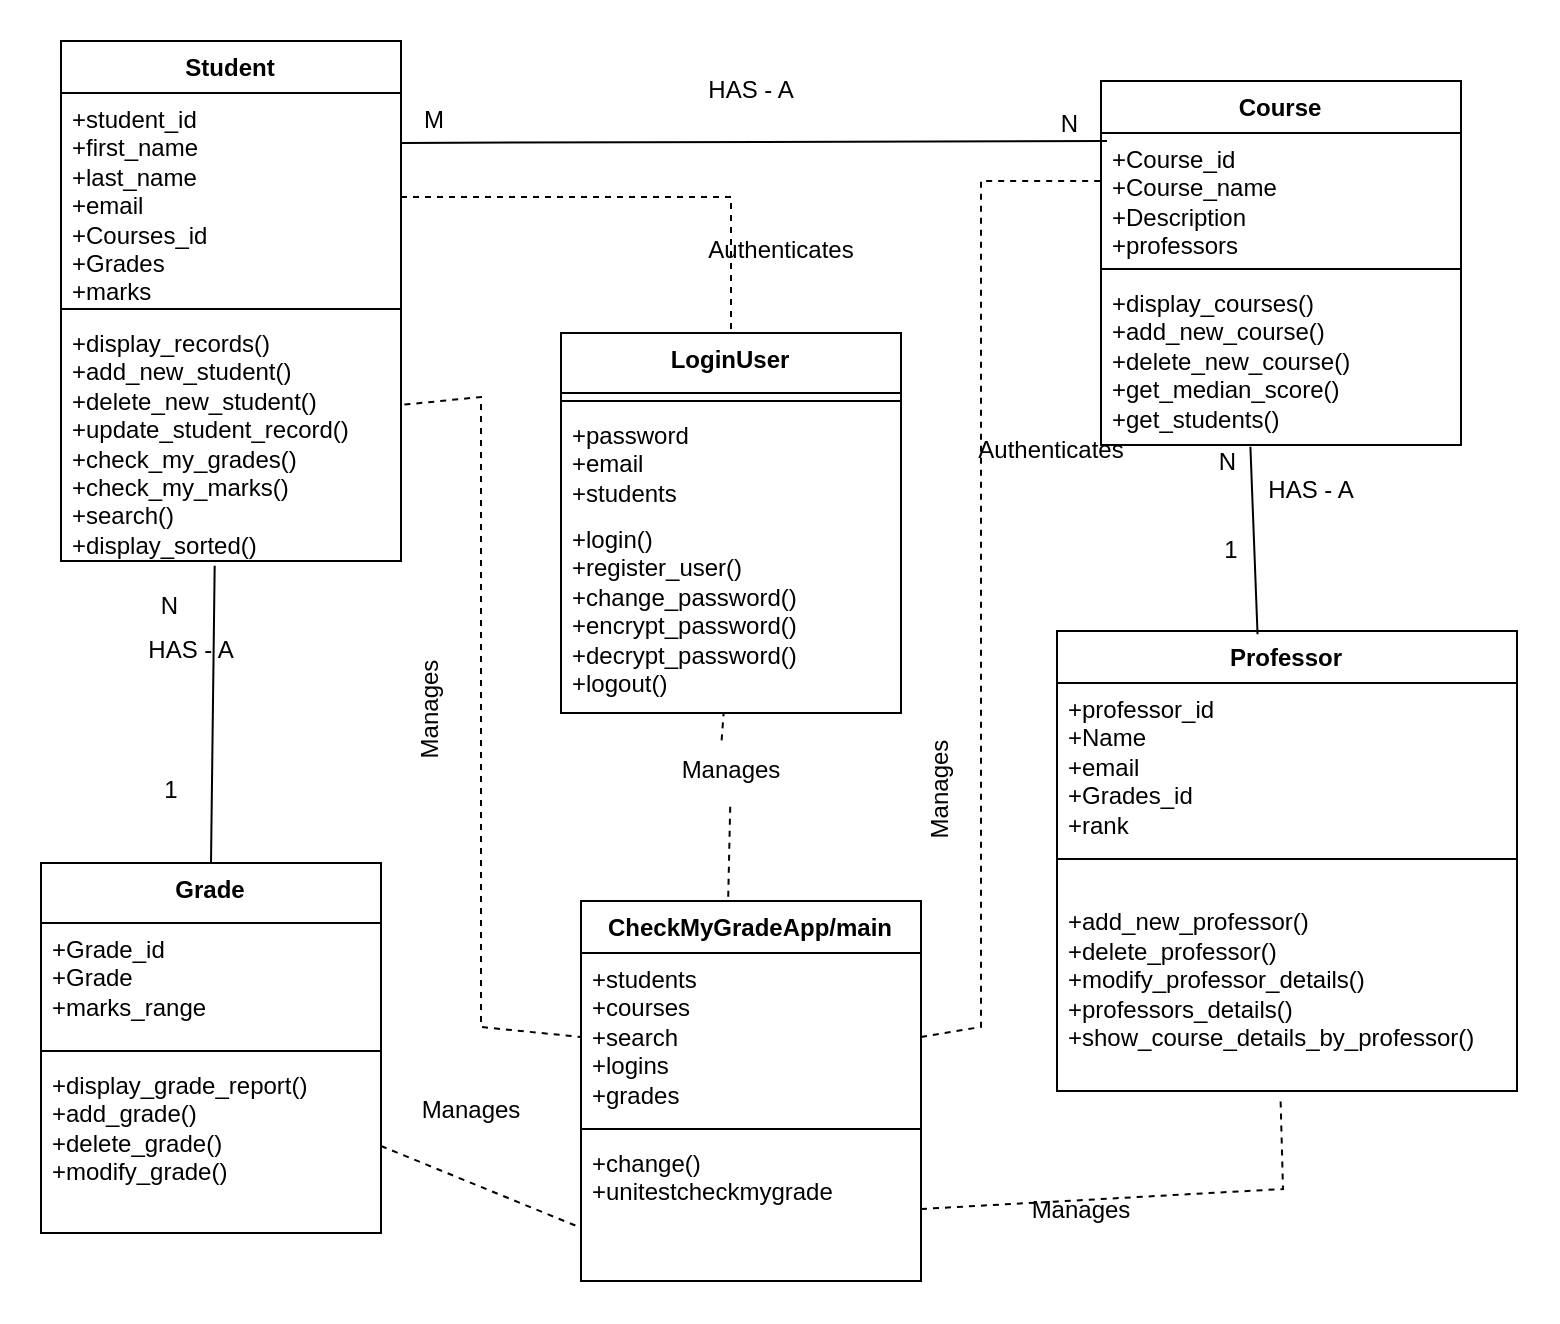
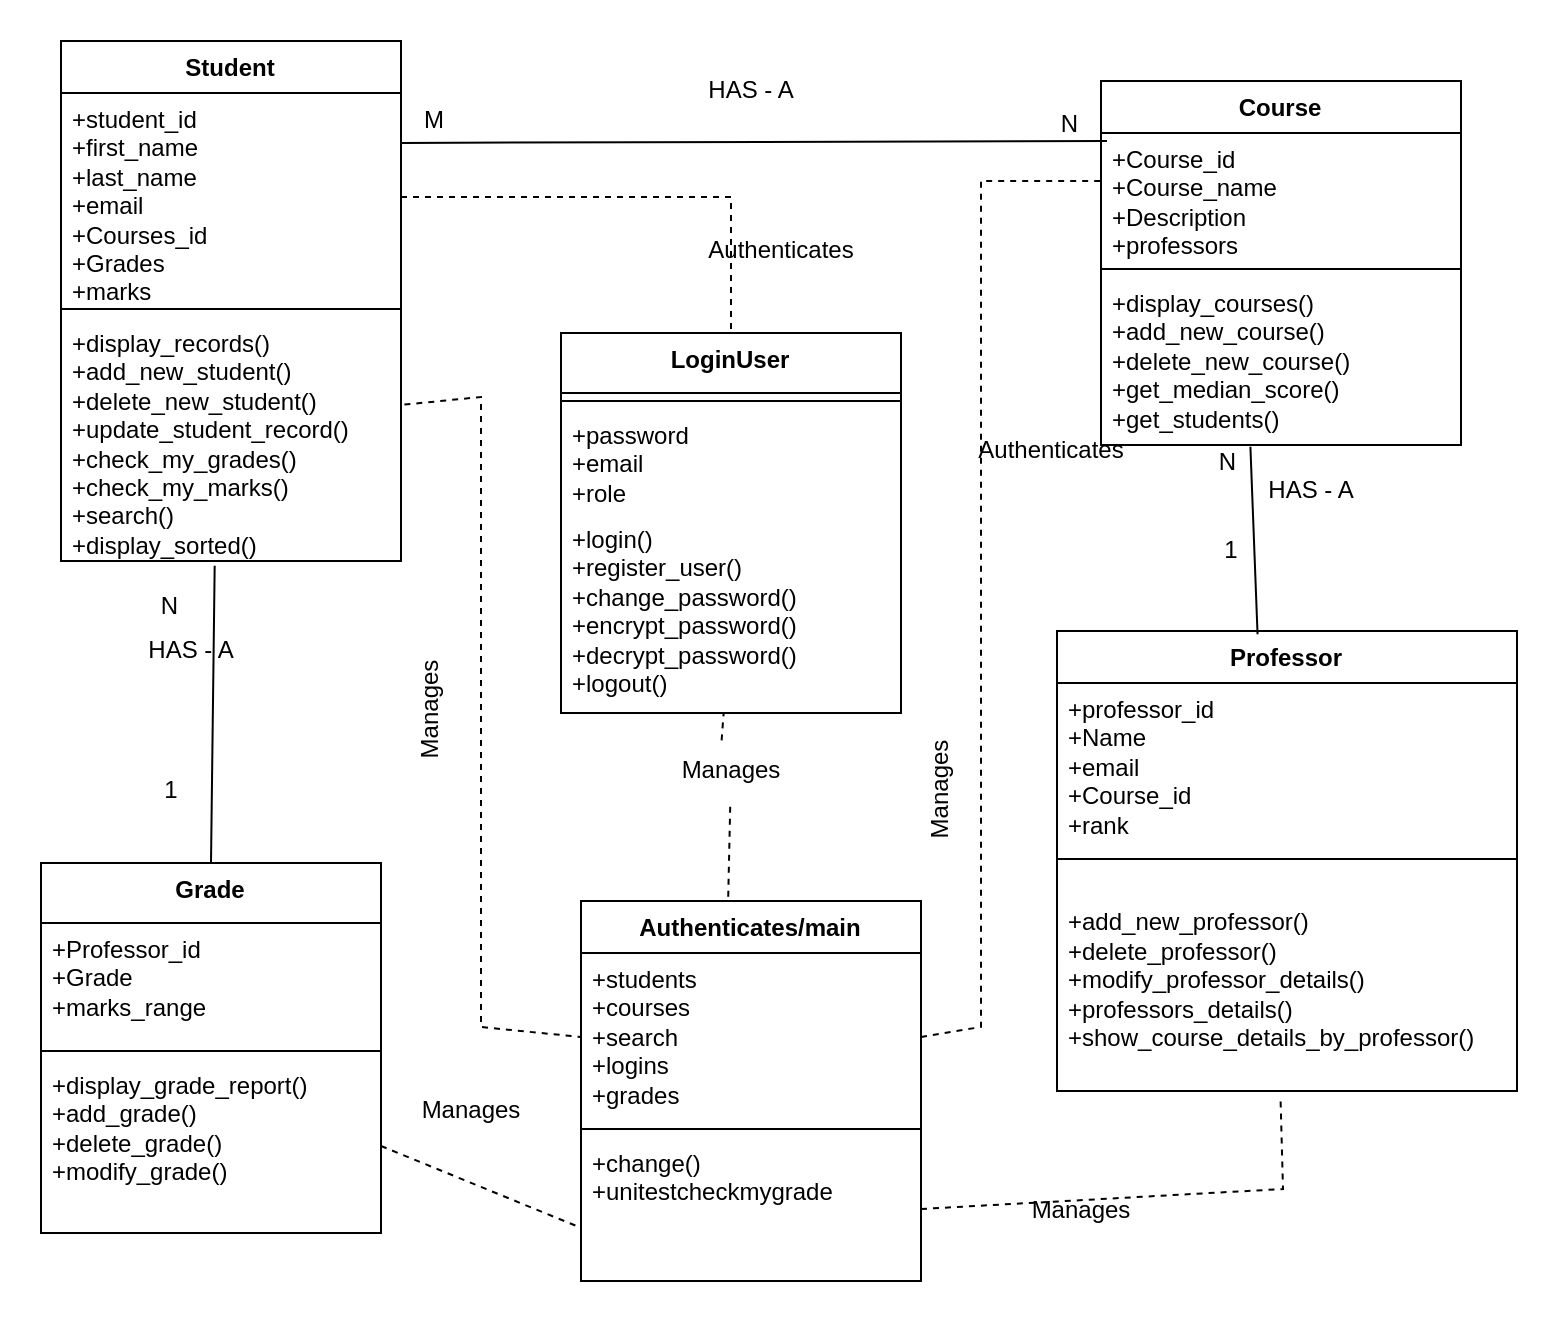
(633, 466) -> (633, 466)
(1153, 769) -> (1153, 769)
(751, 929) -> (751, 929)
(134, 980) -> (137, 980)
